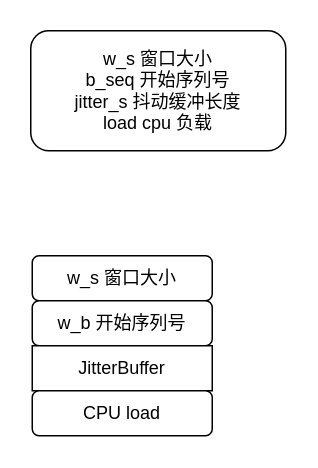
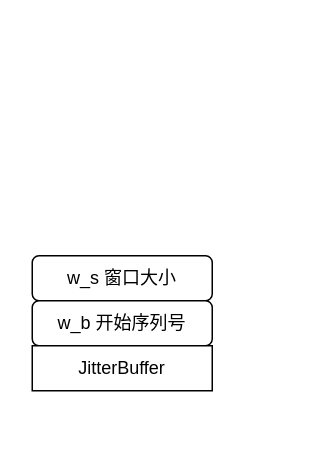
(158, 91) -> none
(122, 413) -> none
